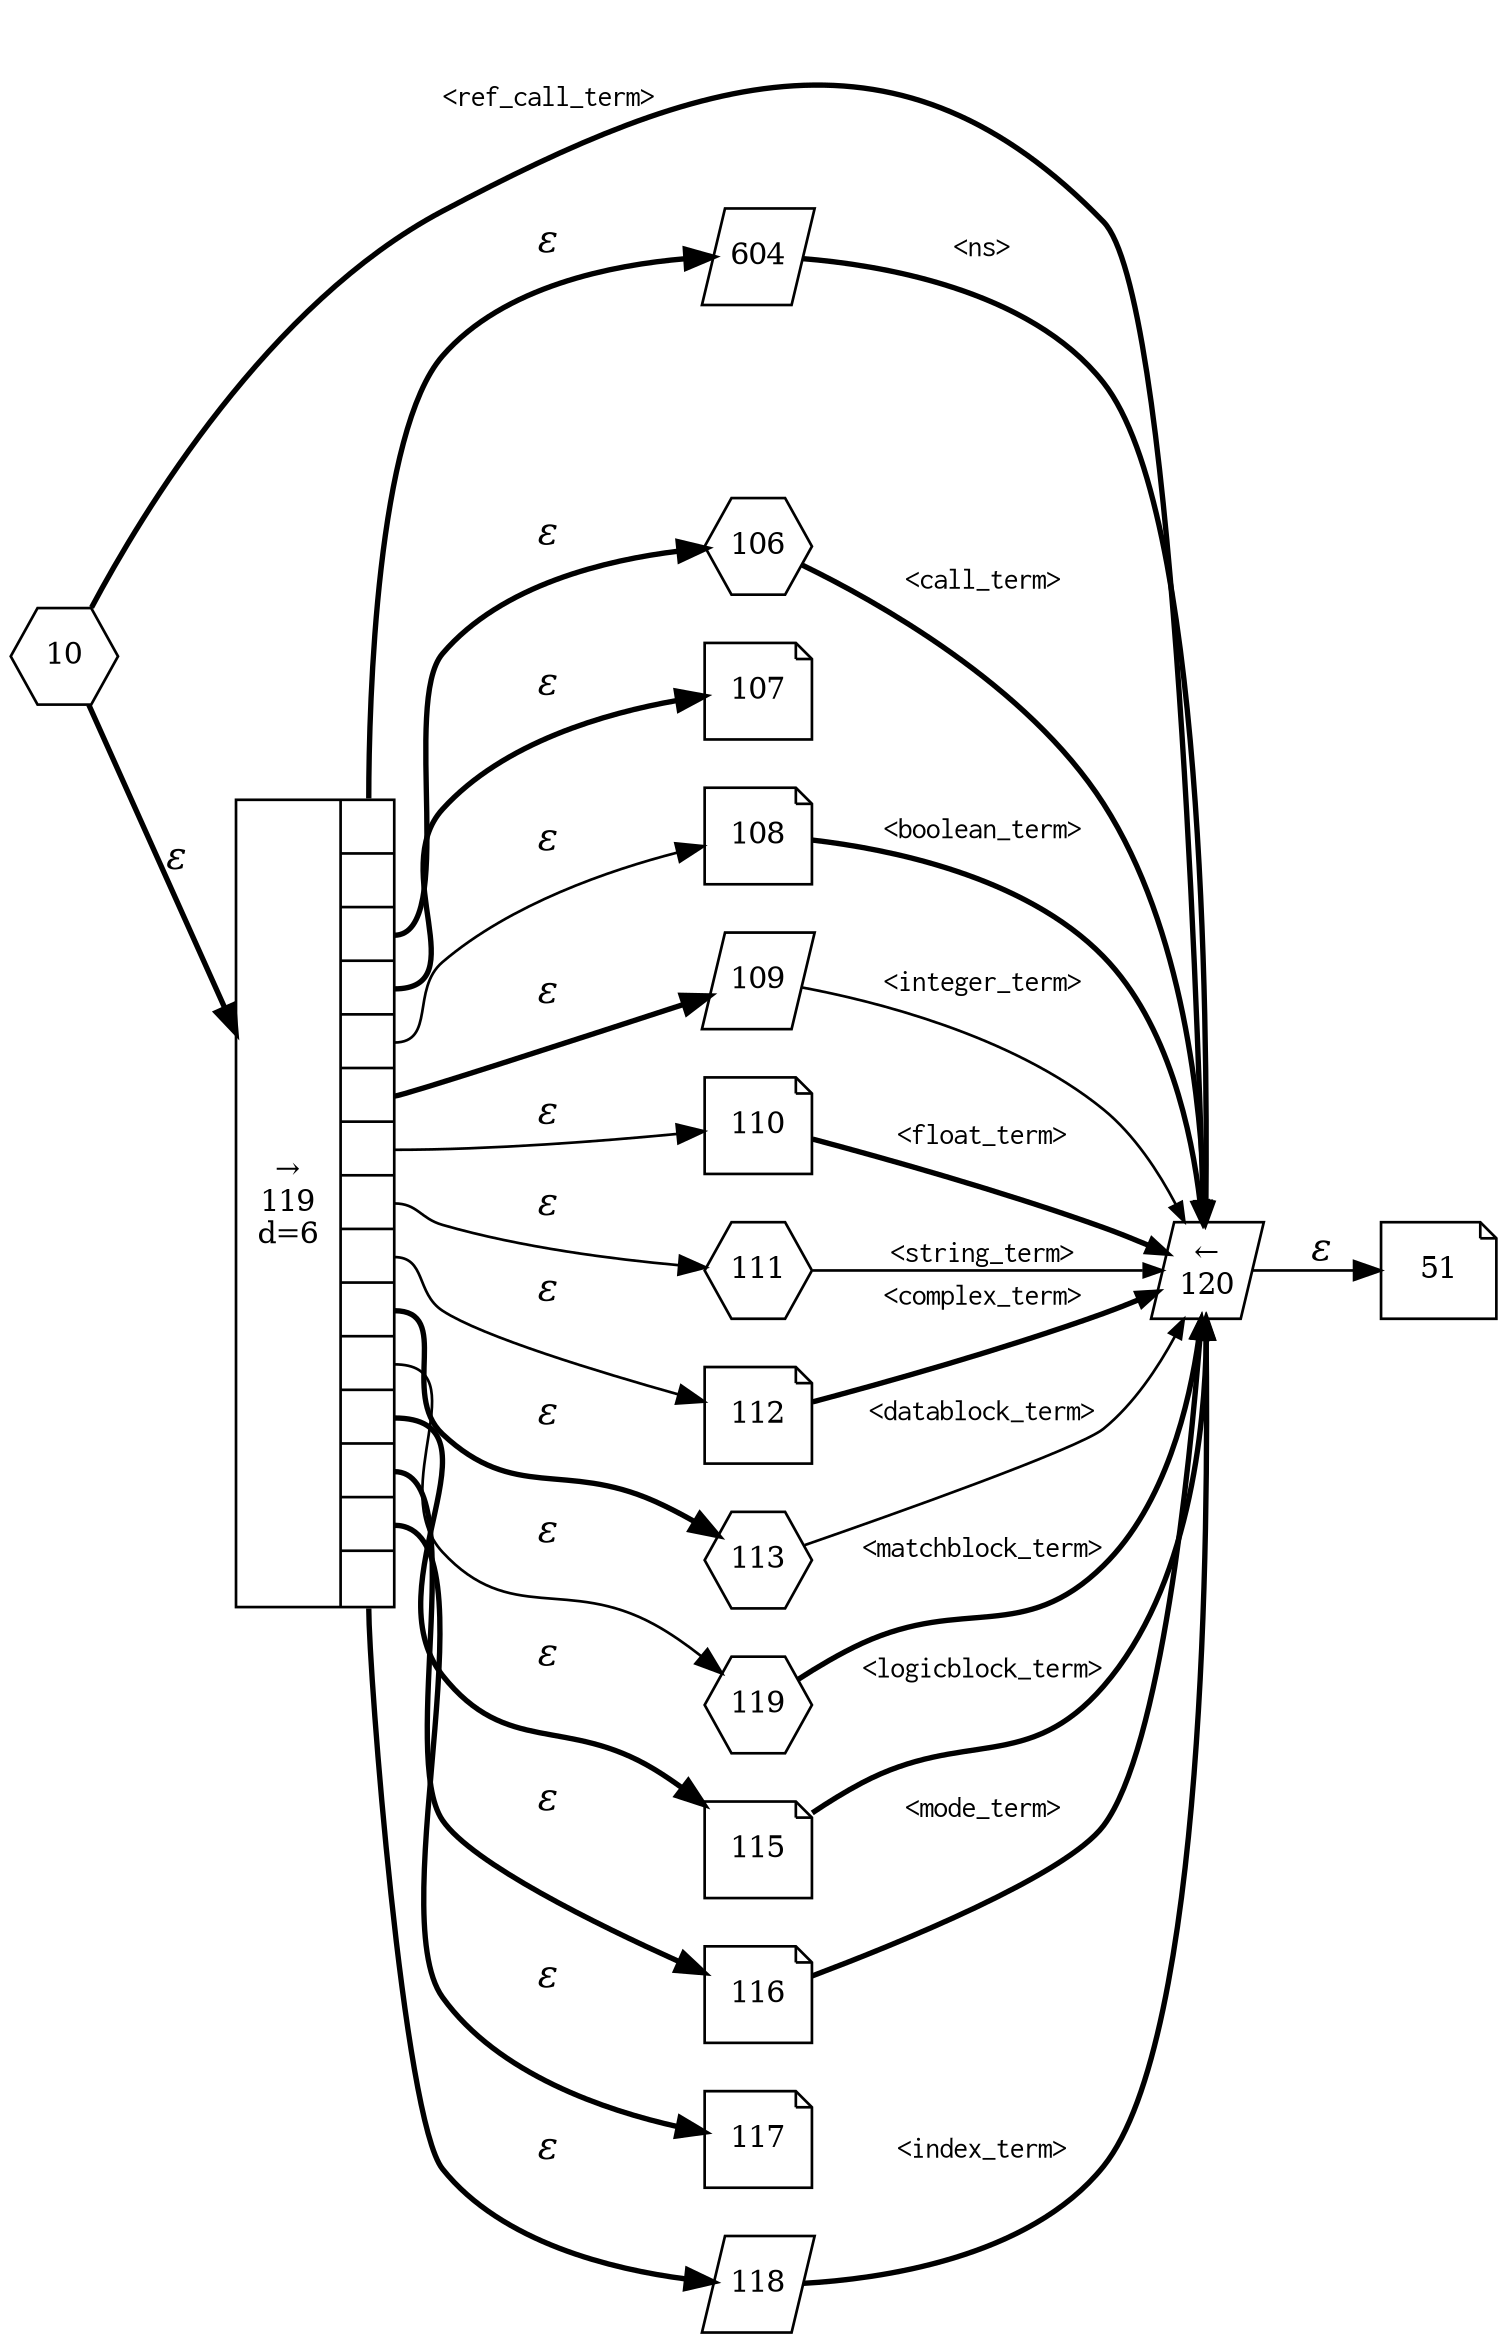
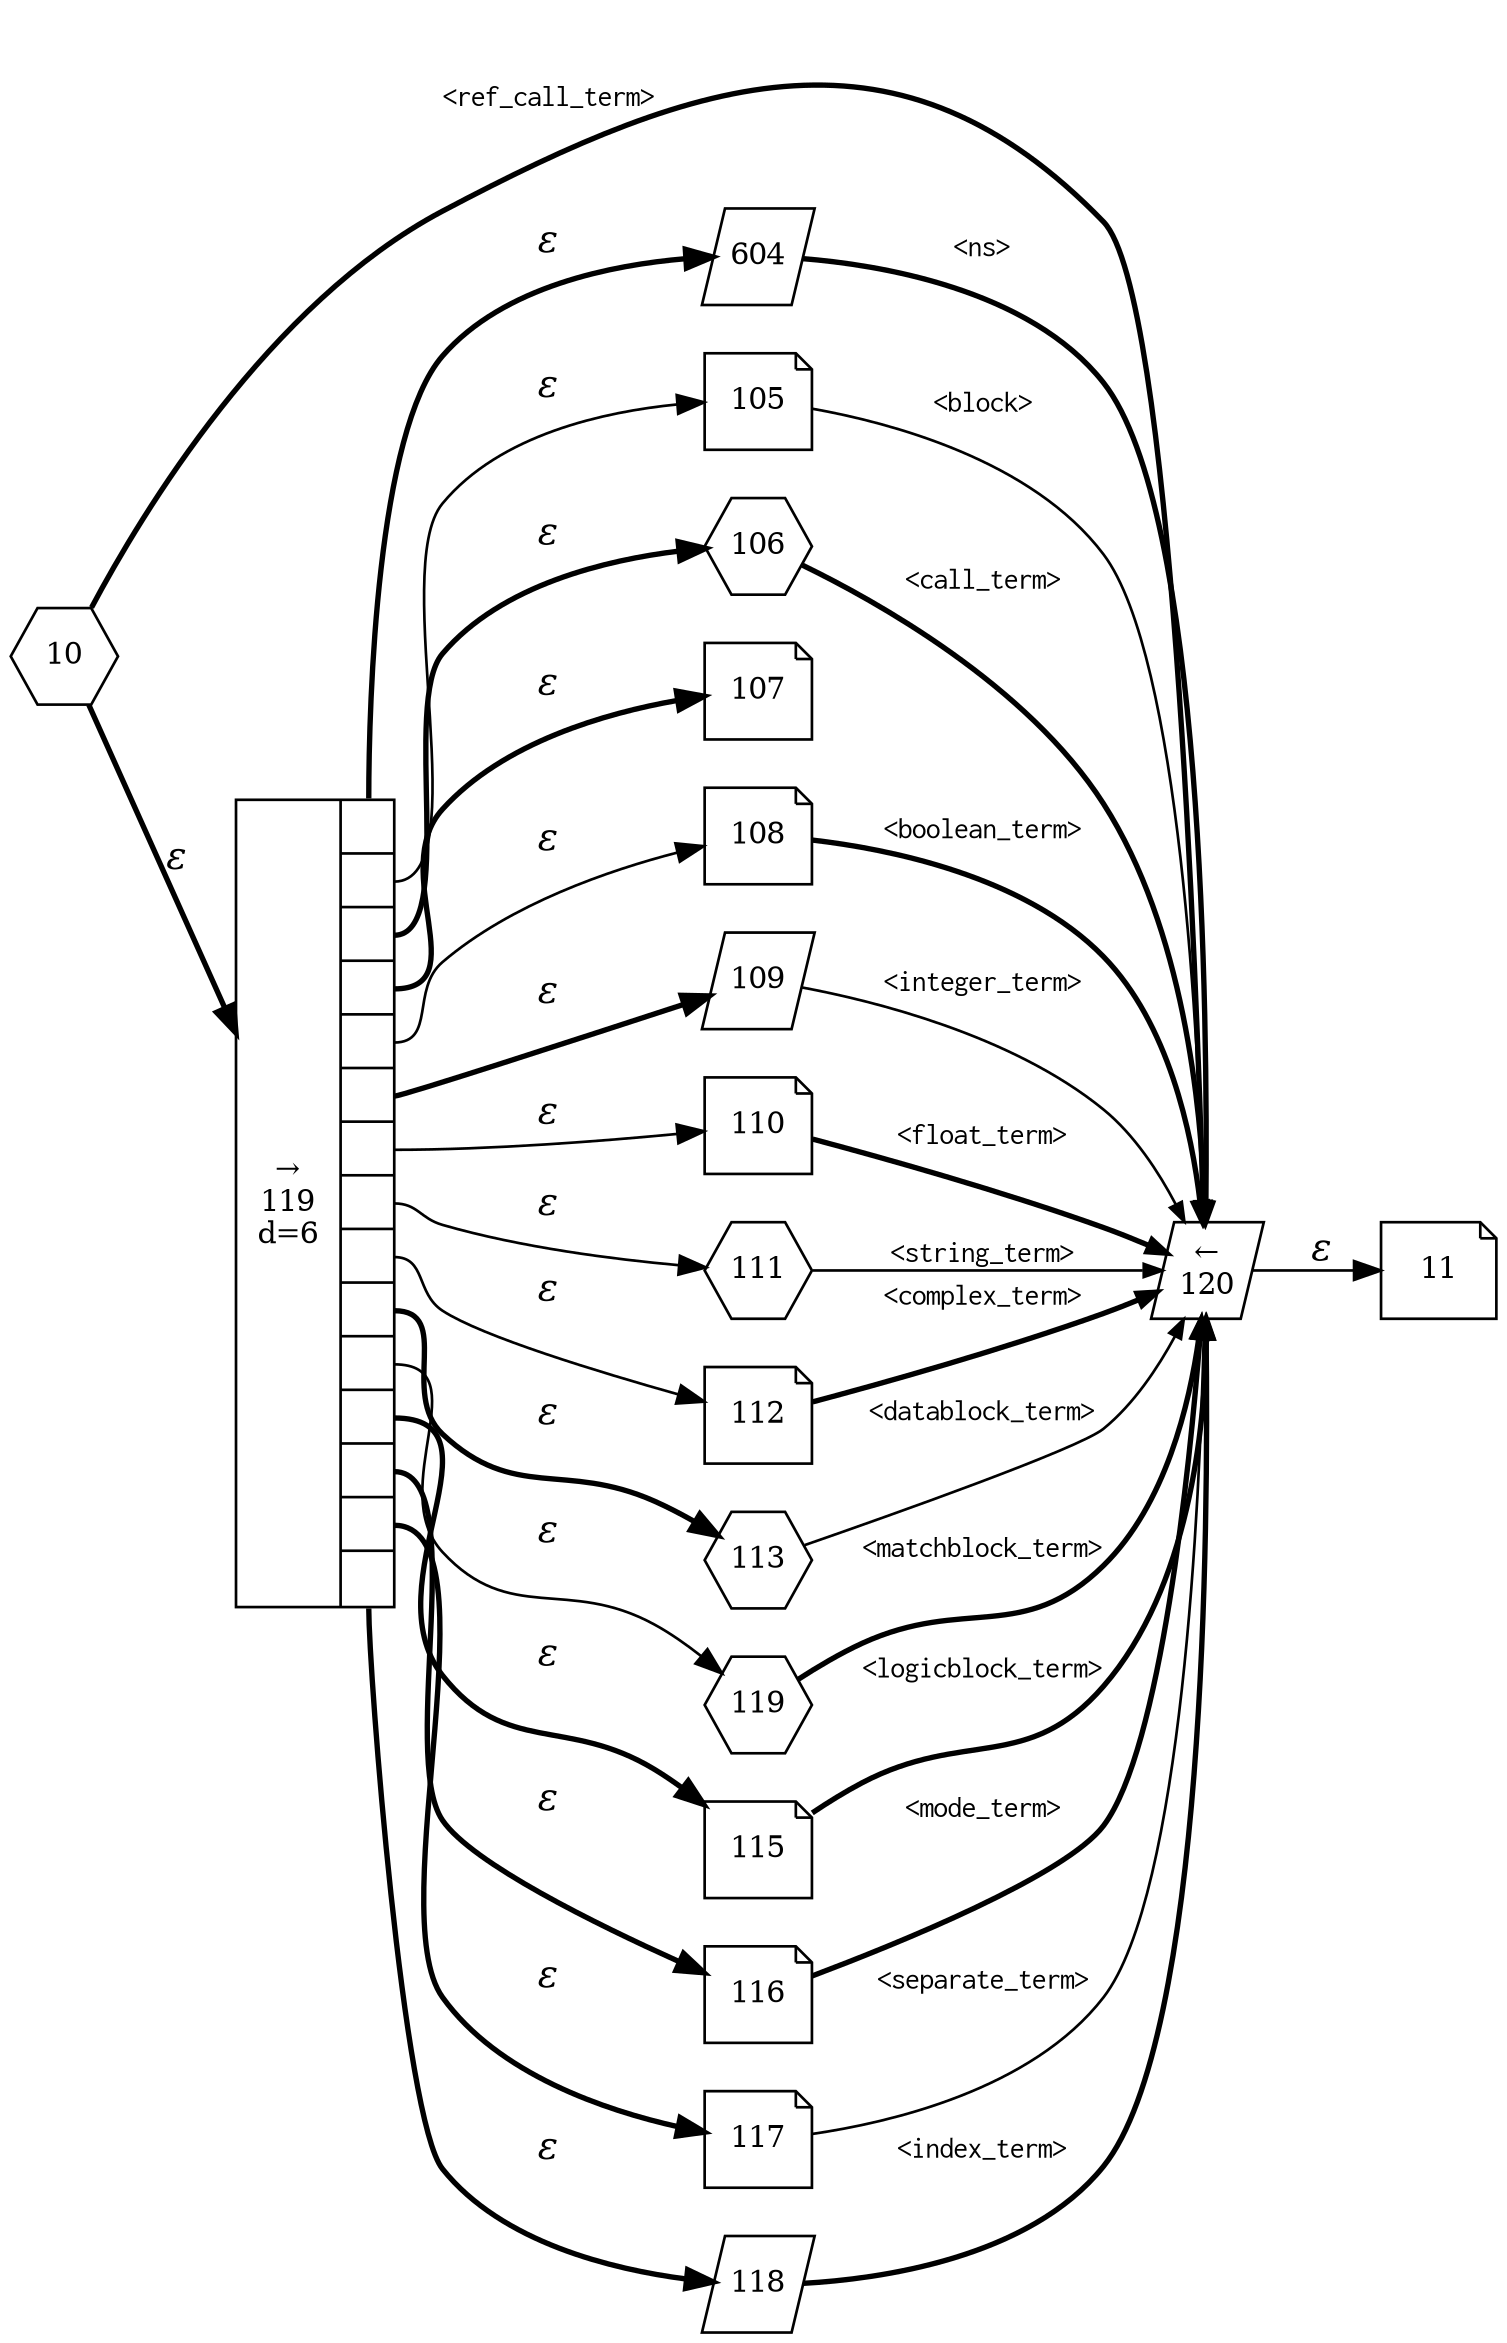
none -> (758, 402)
(1439, 1270) -> (1439, 1270)
none -> (1159, 1836)
